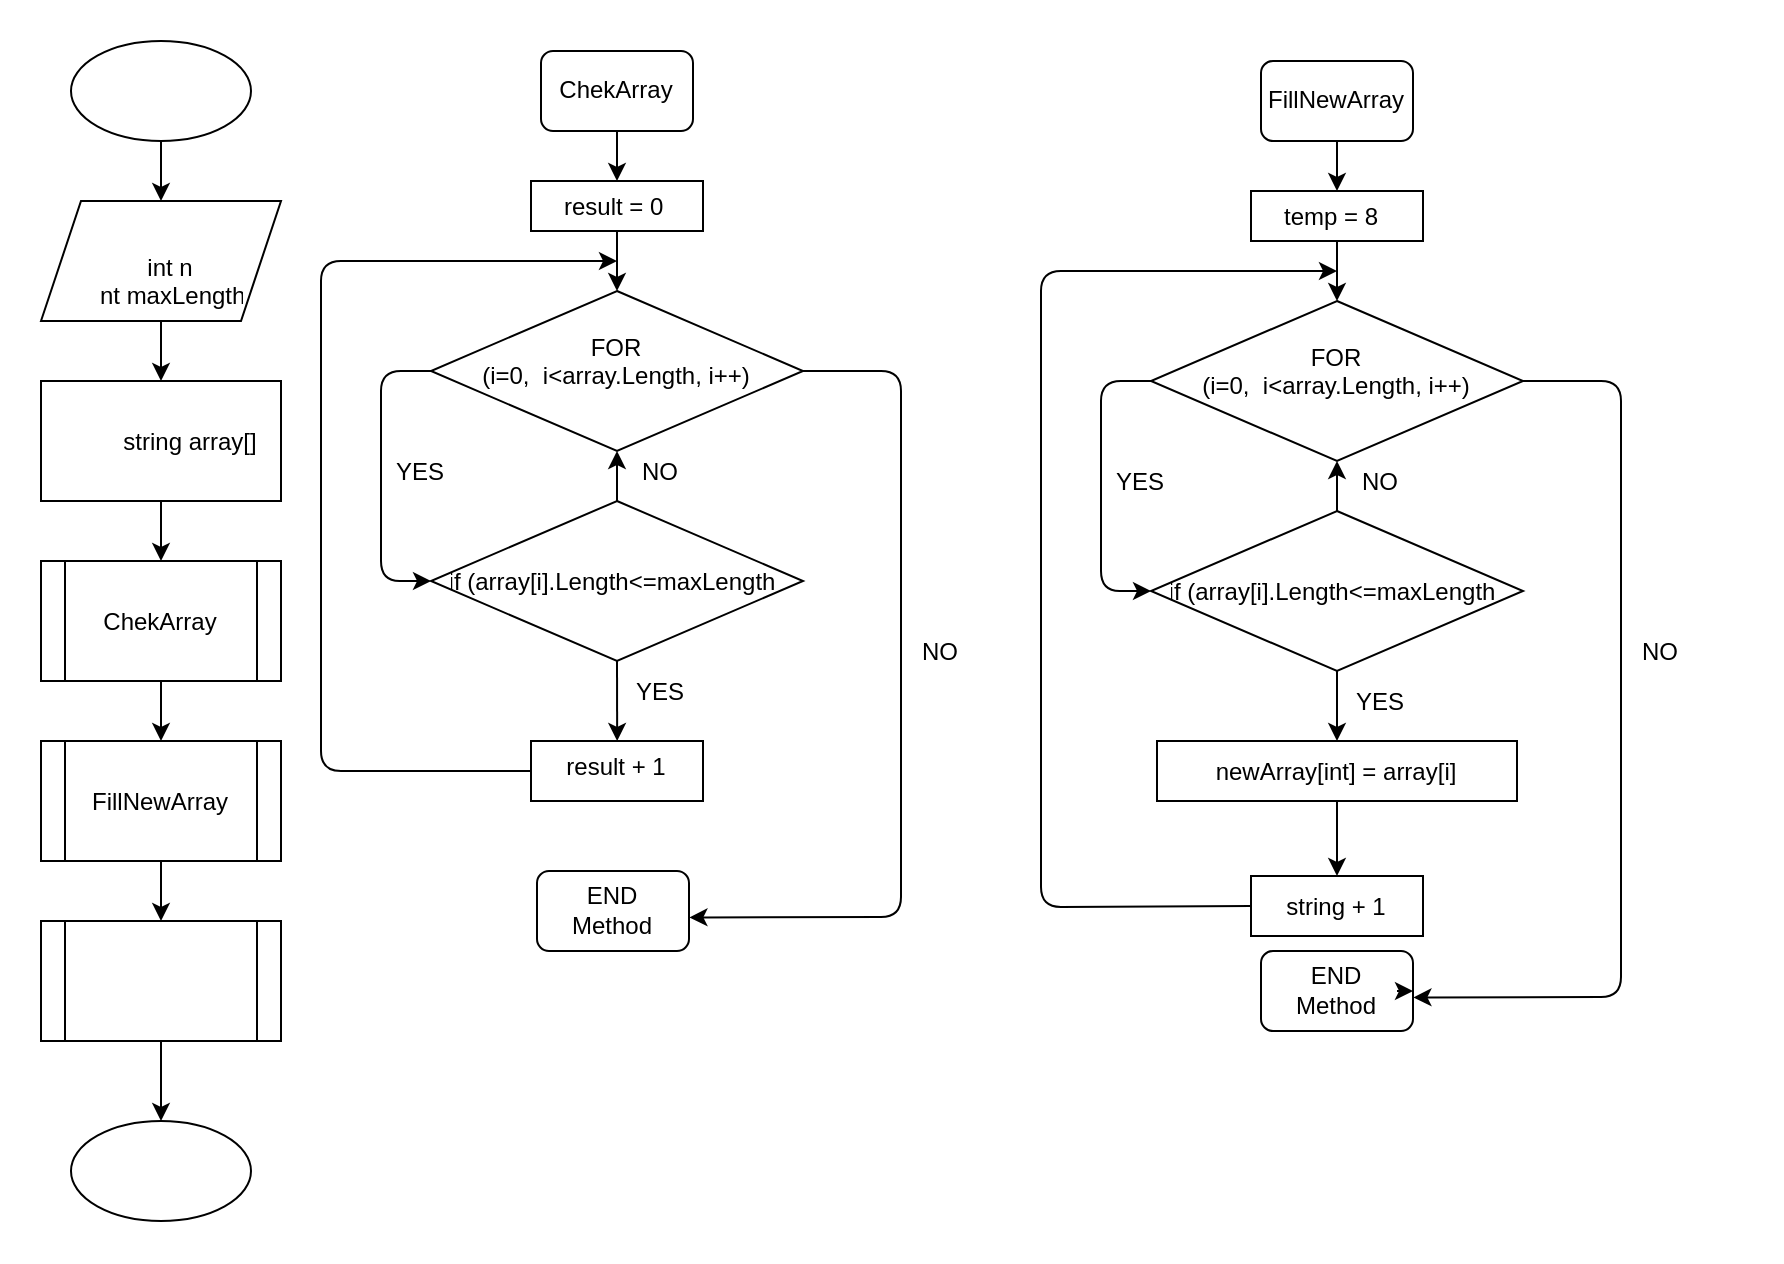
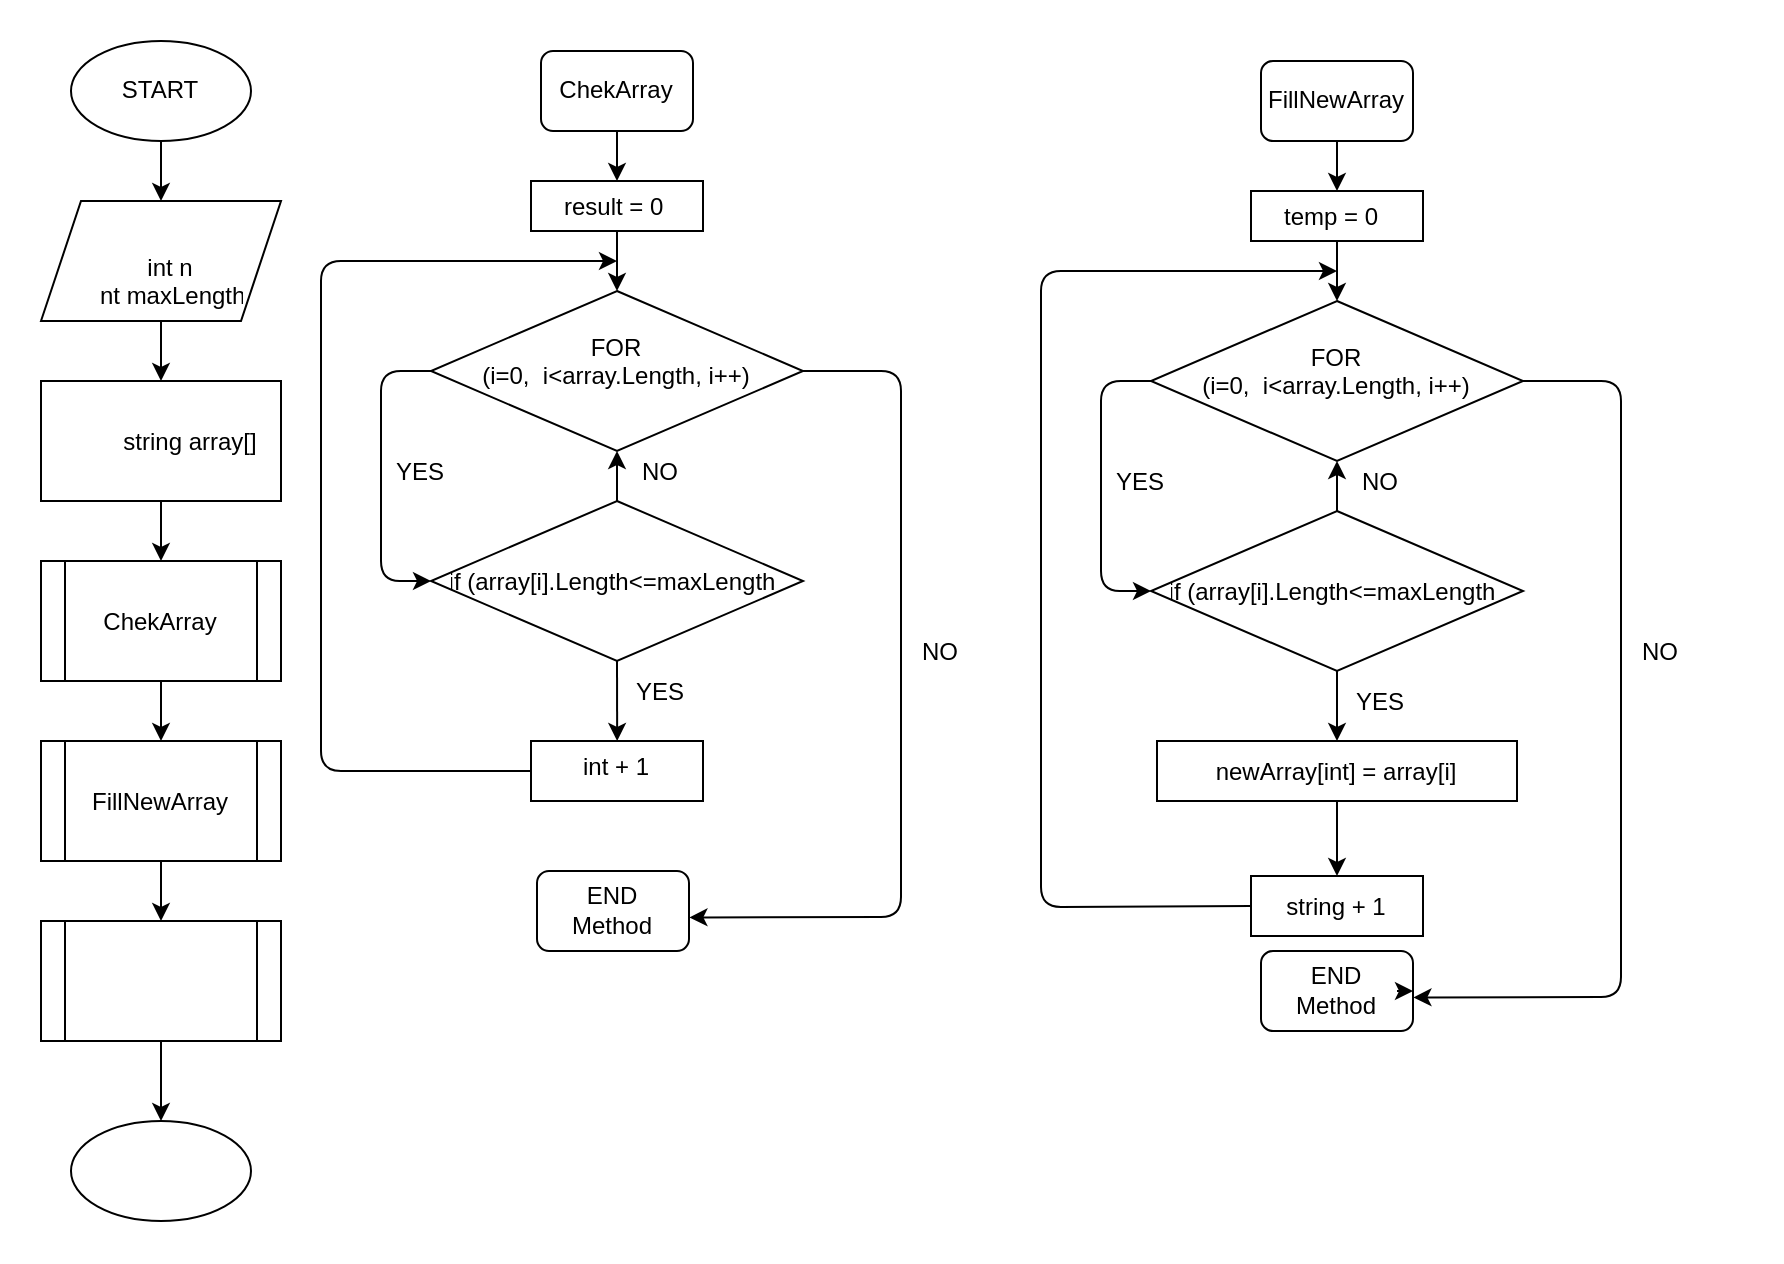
none -> (161, 91)
(1332, 217) -> (1332, 217)
(616, 767) -> (616, 767)
